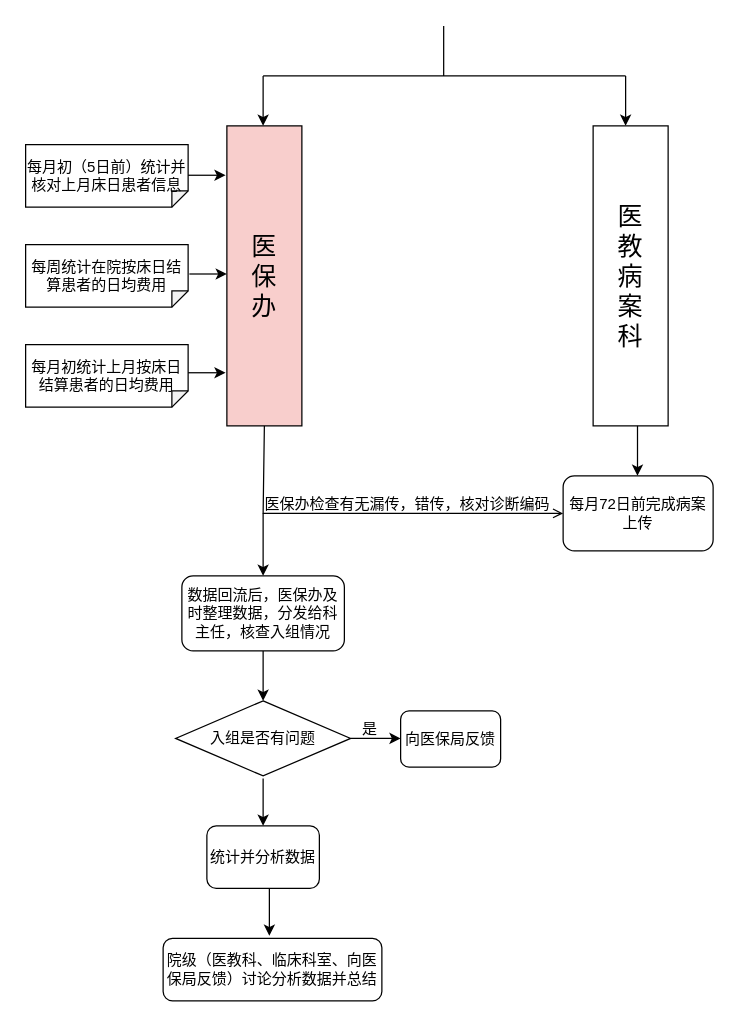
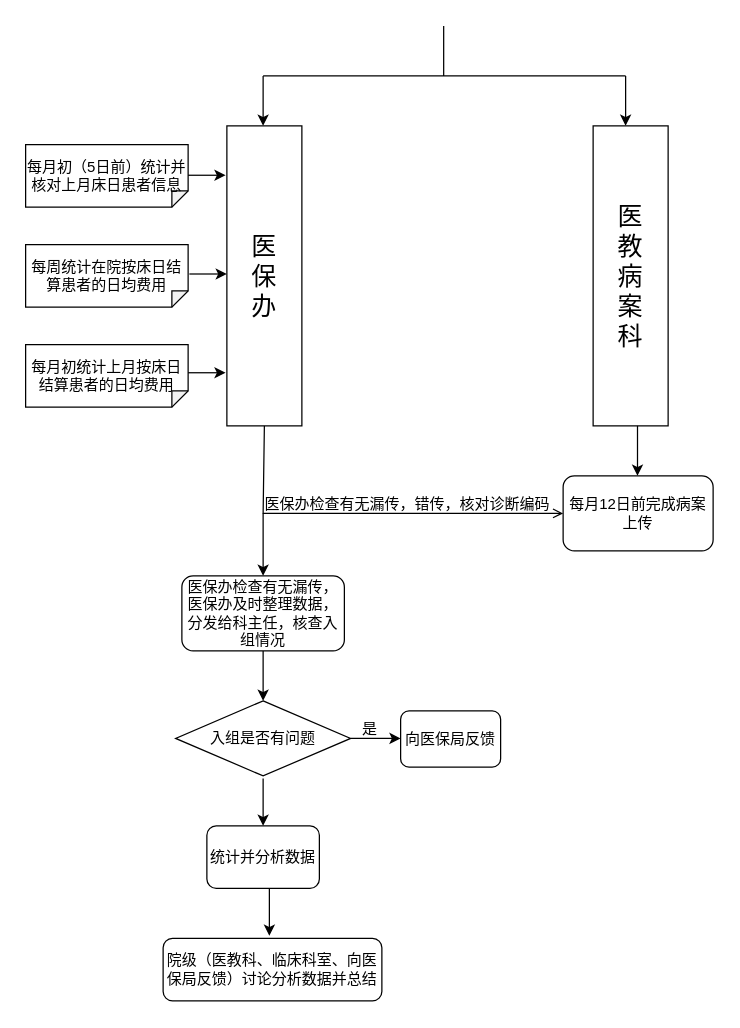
(264, 276) -> (264, 276)
(638, 513) -> (638, 513)
(263, 613) -> (263, 613)
